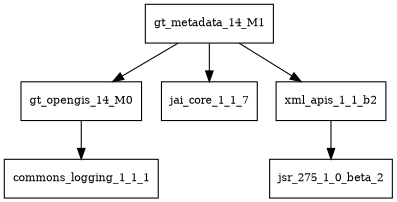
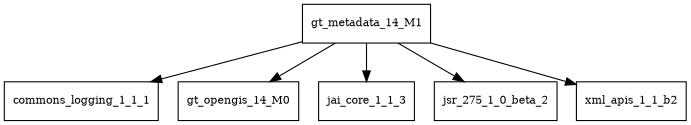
(209, 101) -> (367, 101)
(81, 135) -> (232, 60)
(331, 135) -> (426, 60)
